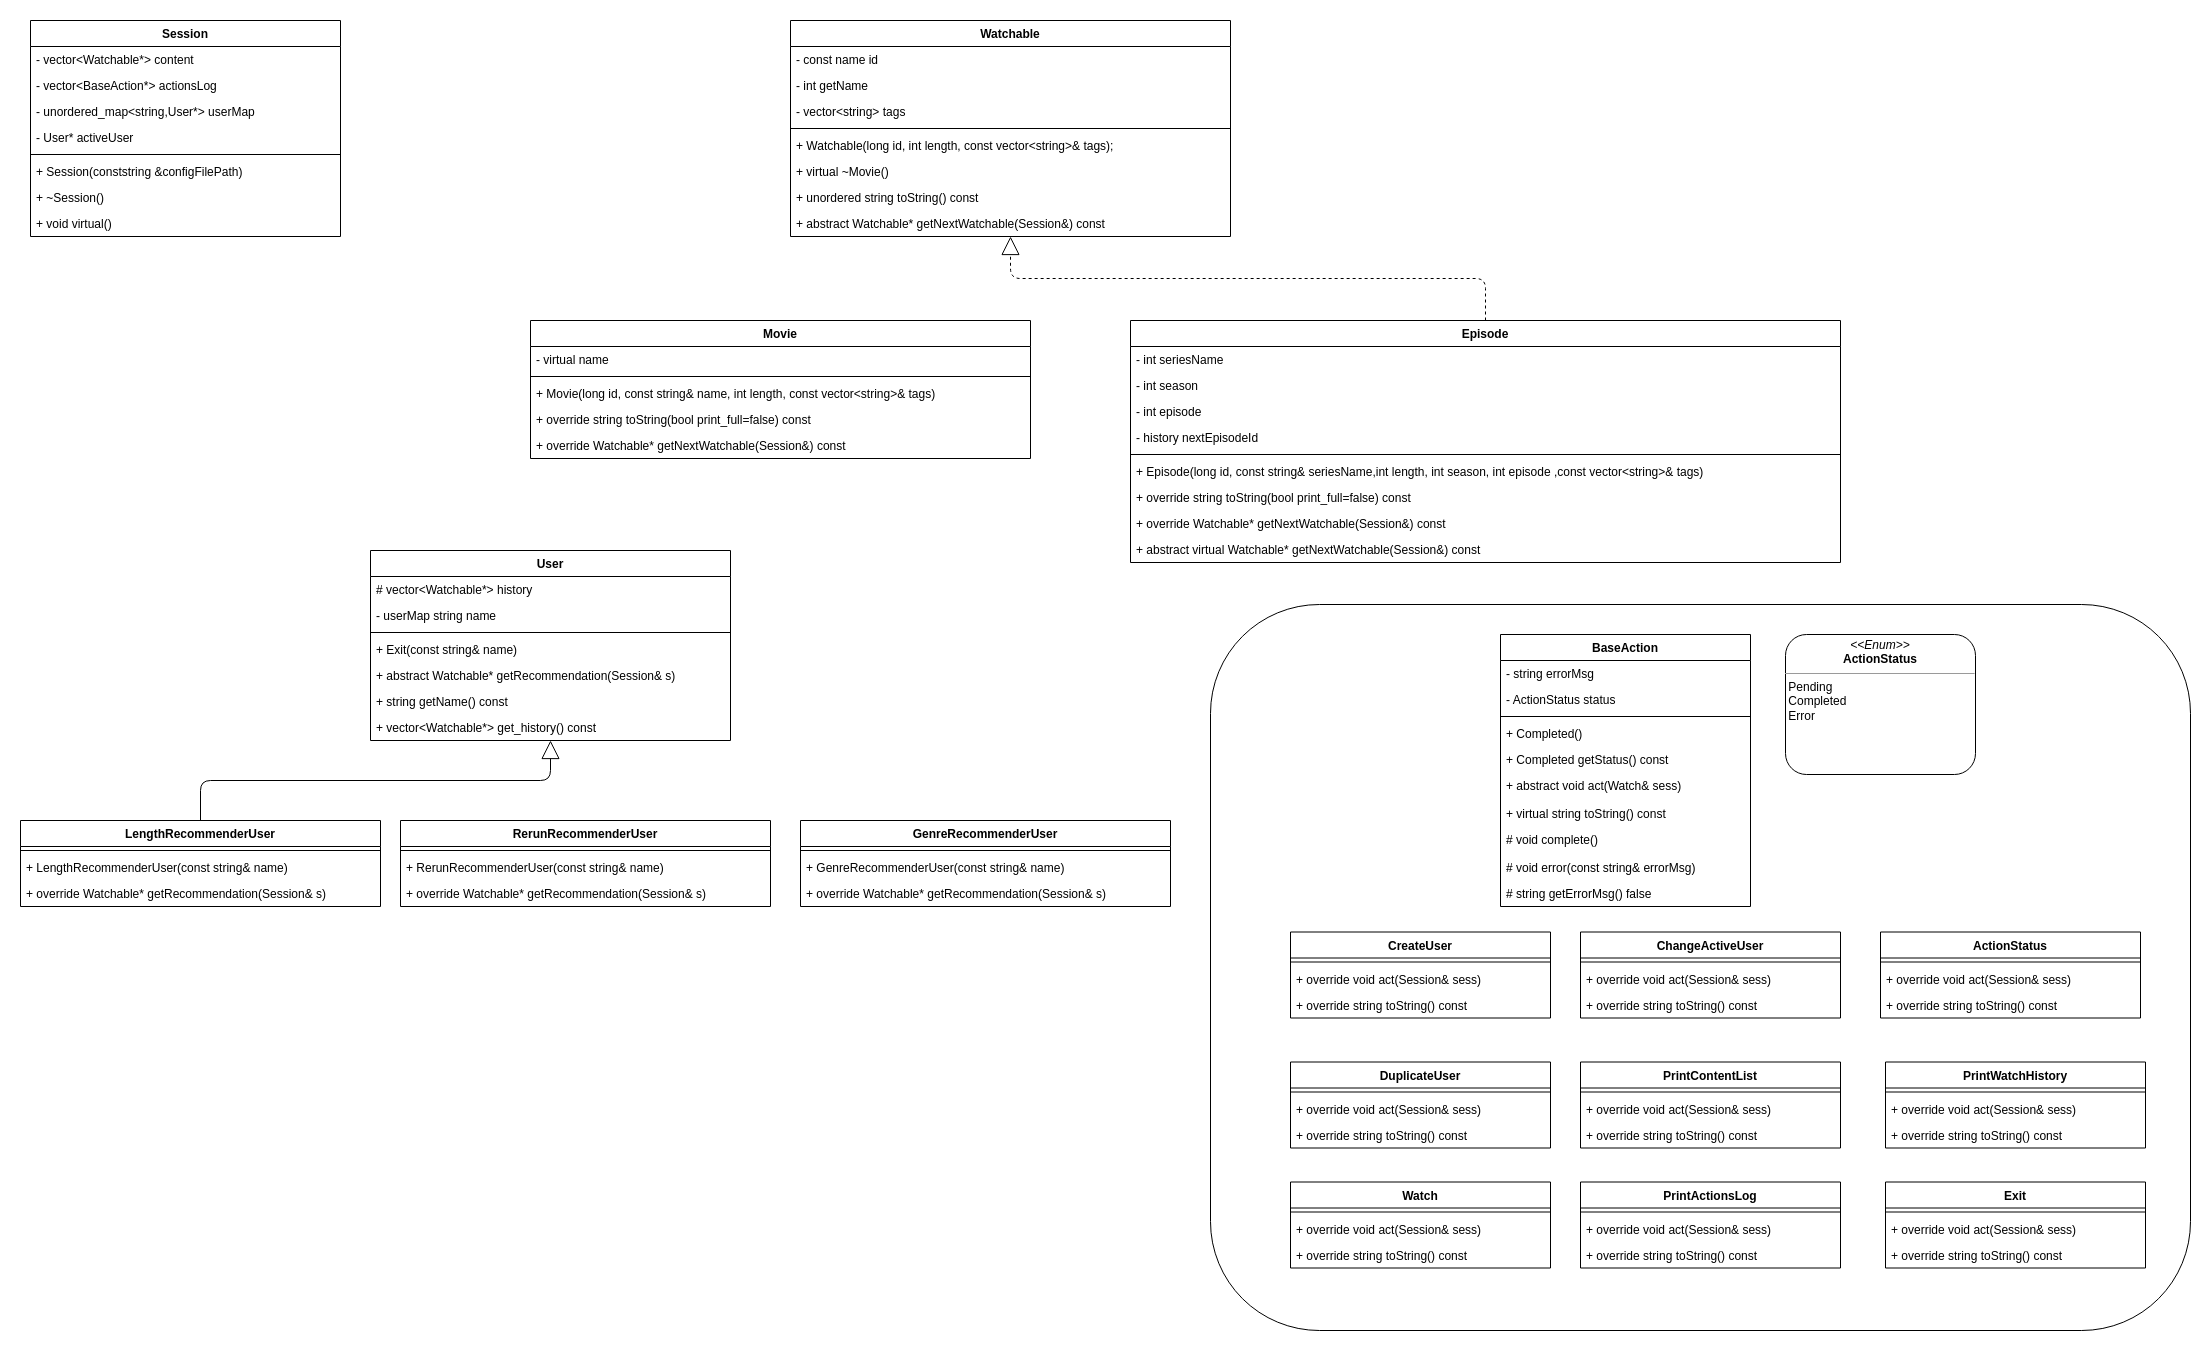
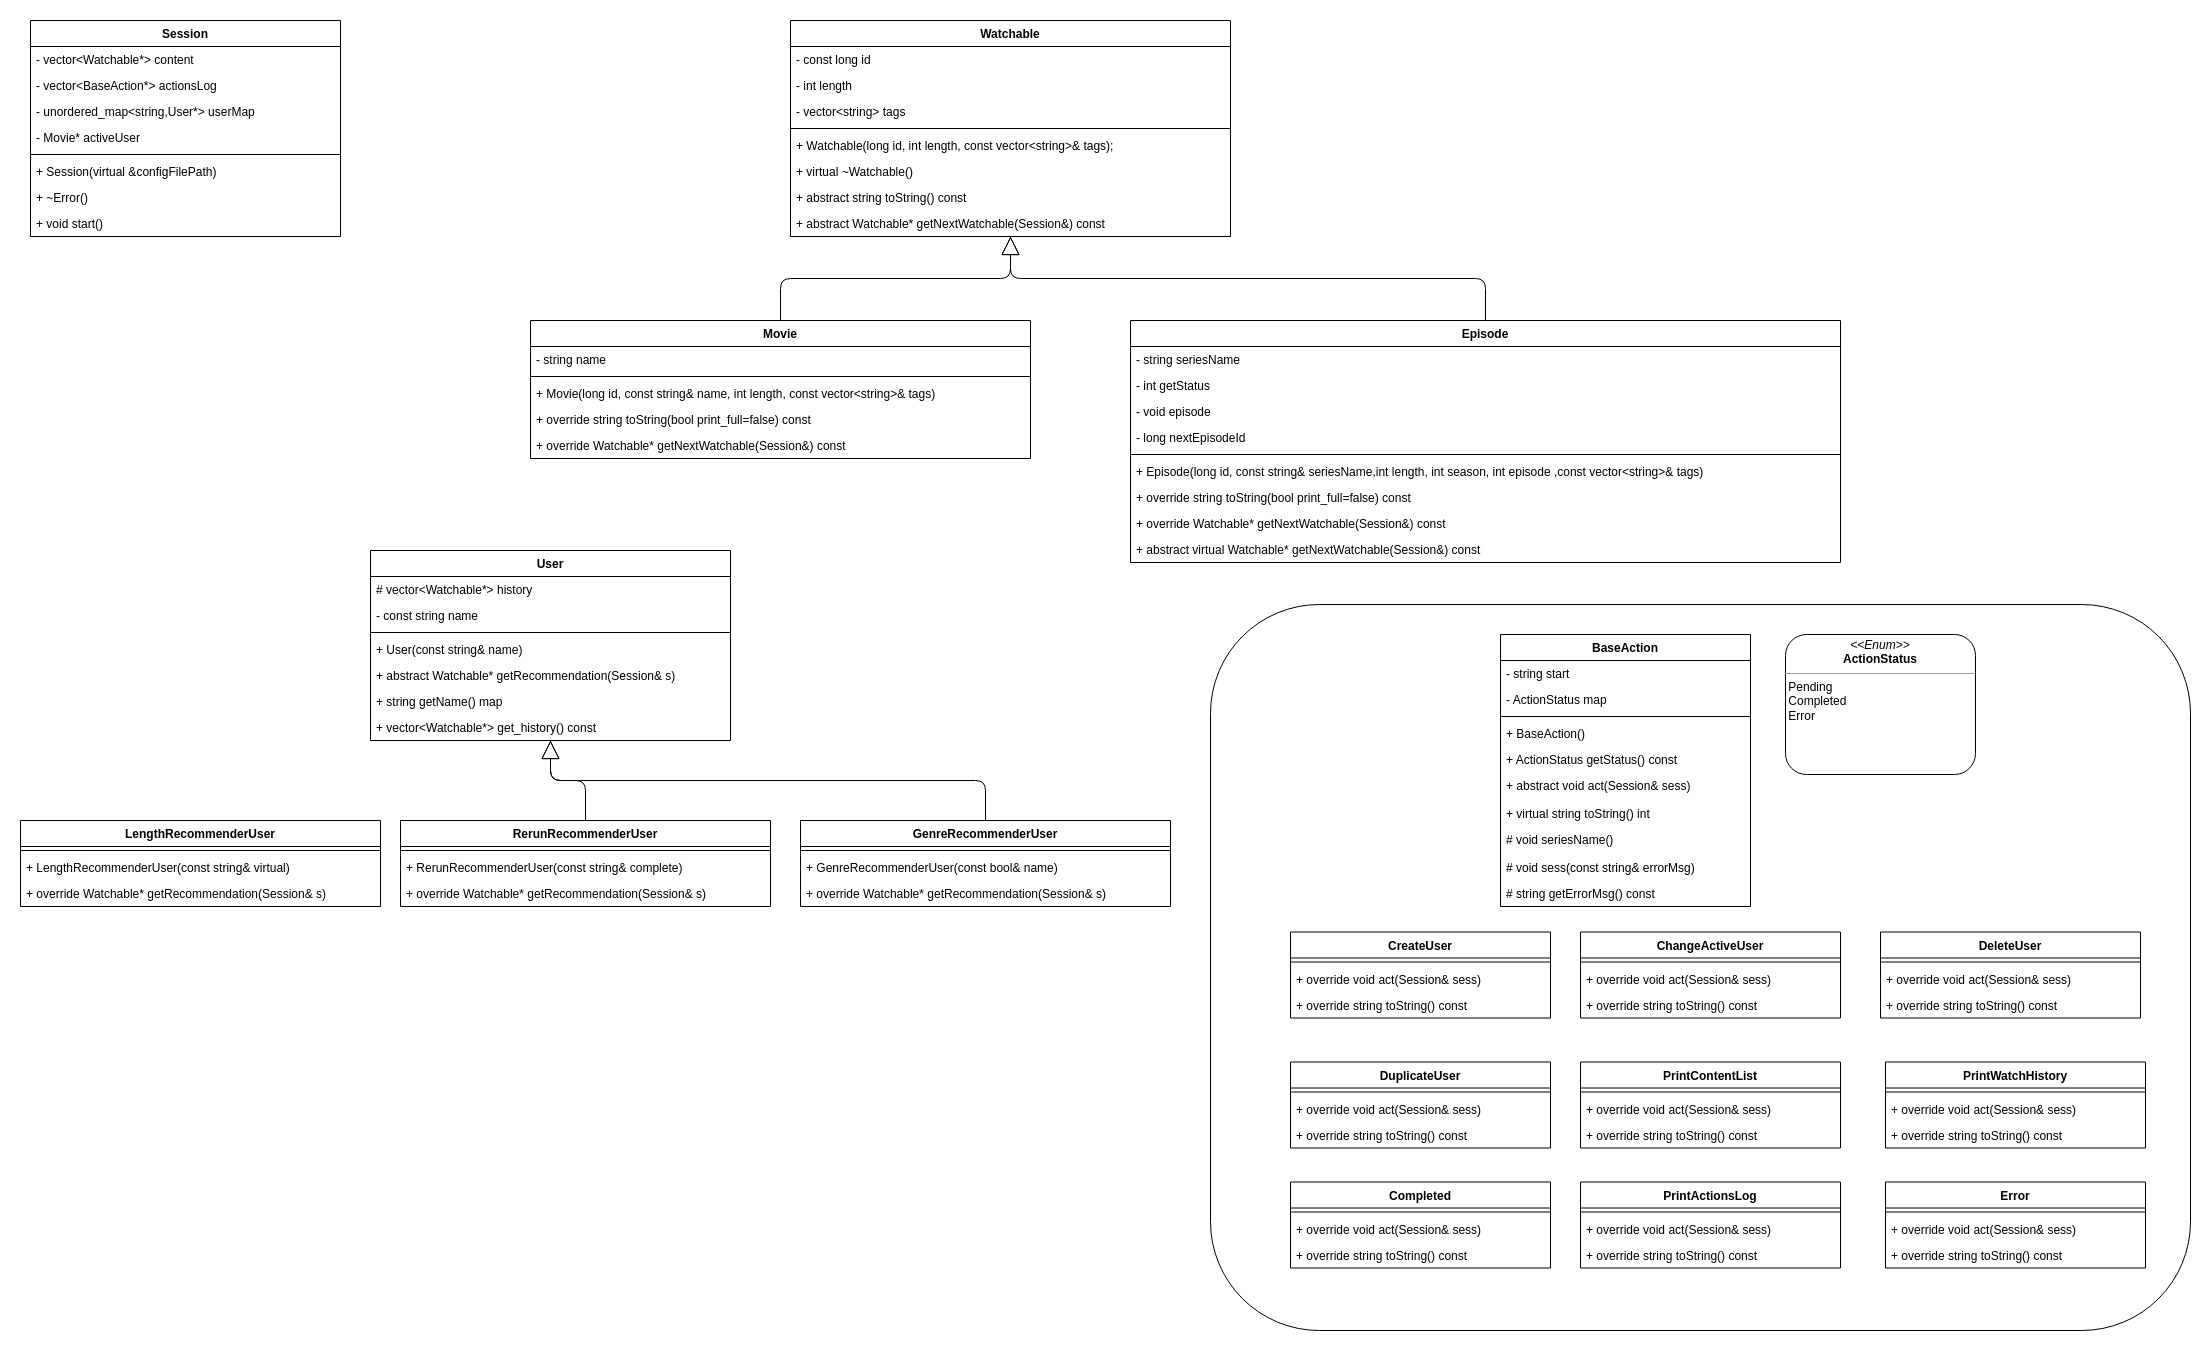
(840, 60) -> (839, 60)
(835, 86) -> (830, 86)
(92, 138) -> (94, 138)
(153, 172) -> (138, 172)
(849, 172) -> (862, 172)
(73, 198) -> (68, 198)
(904, 198) -> (901, 198)
(82, 224) -> (78, 224)
none -> (878, 279)
(1265, 279) -> (1265, 279)
(577, 360) -> (575, 360)
(1184, 360) -> (1194, 360)
(1172, 386) -> (1182, 386)
(1173, 412) -> (1177, 412)
(1207, 438) -> (1197, 438)
(440, 616) -> (434, 616)
(456, 650) -> (457, 650)
(1558, 674) -> (1548, 674)
(1572, 700) -> (1562, 700)
(450, 702) -> (444, 702)
(1547, 734) -> (1550, 734)
(1597, 760) -> (1607, 760)
(359, 781) -> none
none -> (799, 781)
(1606, 786) -> (1611, 786)
none -> (586, 803)
(1604, 814) -> (1596, 814)
(1557, 840) -> (1564, 840)
(164, 868) -> (171, 868)
(541, 868) -> (553, 868)
(941, 868) -> (934, 868)
(1618, 868) -> (1614, 868)
(1592, 894) -> (1594, 894)
(2010, 946) -> (2010, 946)
(1420, 1196) -> (1420, 1196)
(2015, 1196) -> (2015, 1196)
